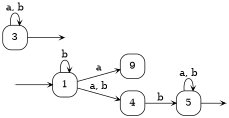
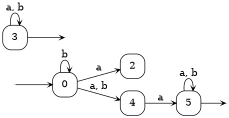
(133, 66) -> (133, 66)
(65, 85) -> (65, 85)
(161, 98) -> (161, 98)
